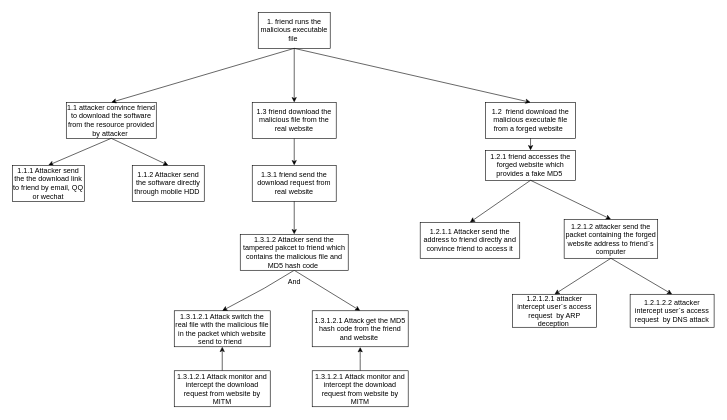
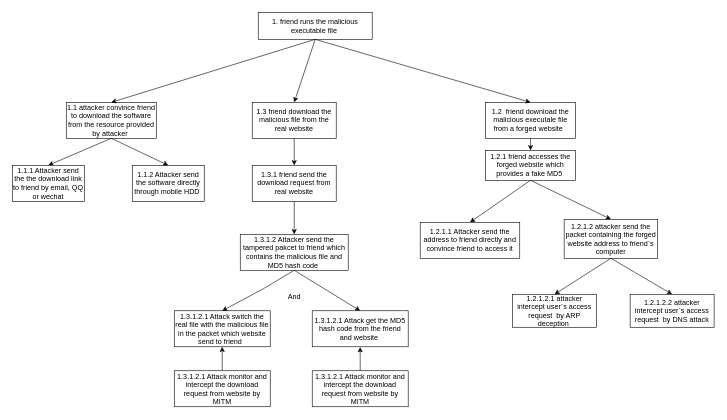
(294, 30) -> (315, 26)
(294, 282) -> (294, 297)
